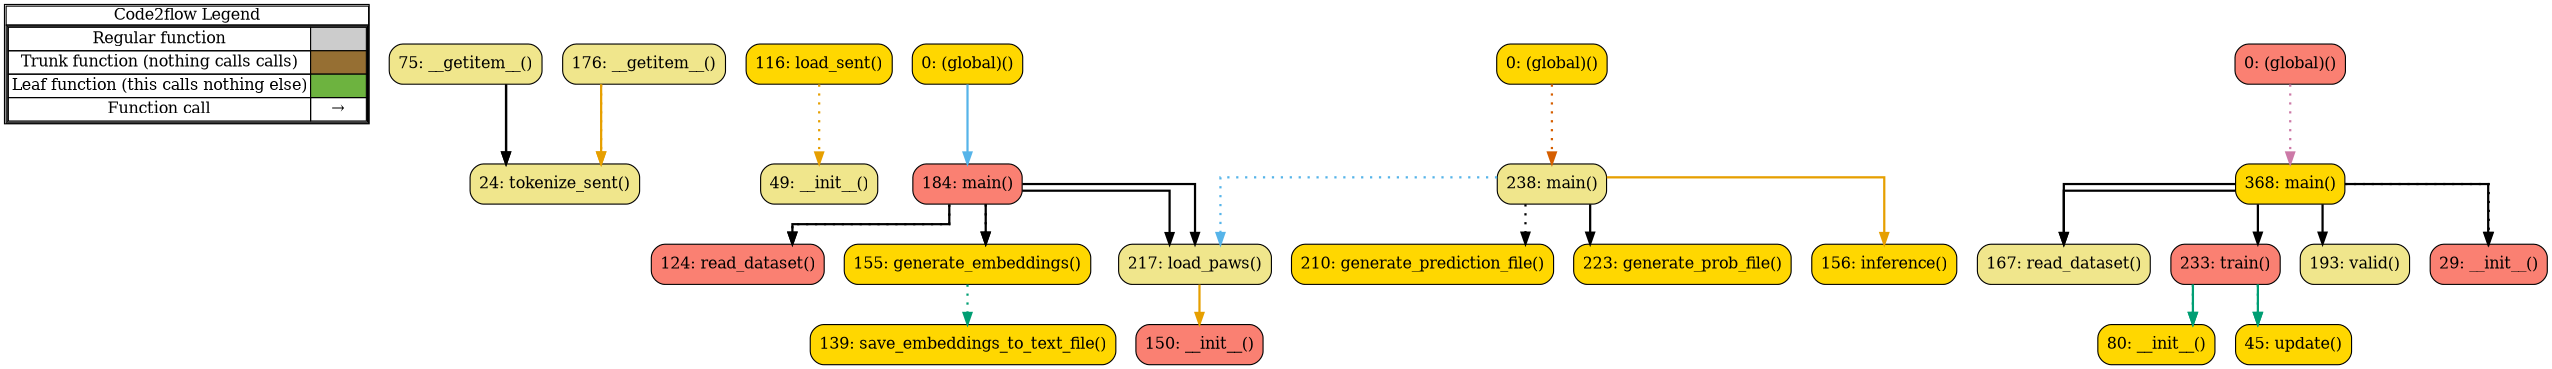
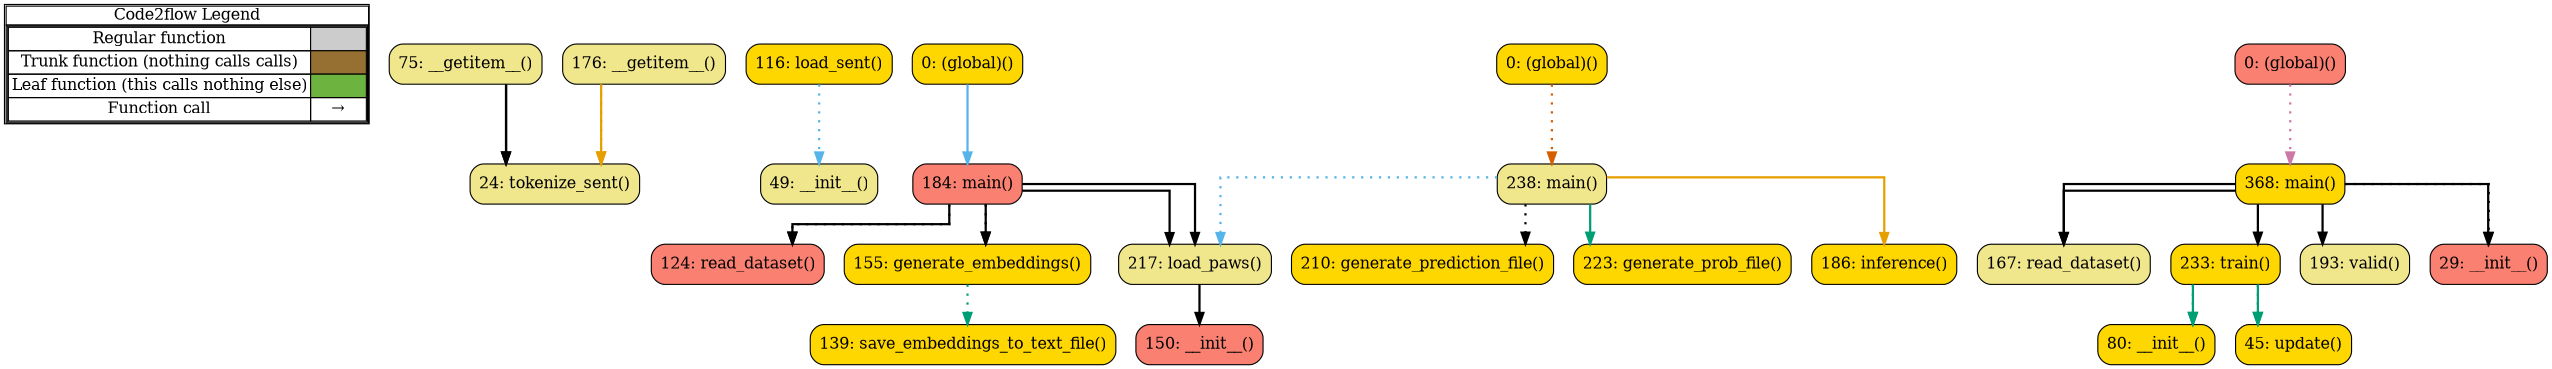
(819, 118) -> (819, 118)
(1590, 218) -> (1590, 218)
(1884, 264) -> (1884, 264)
(2226, 264) -> (2226, 264)
(1199, 299) -> (1199, 299)
